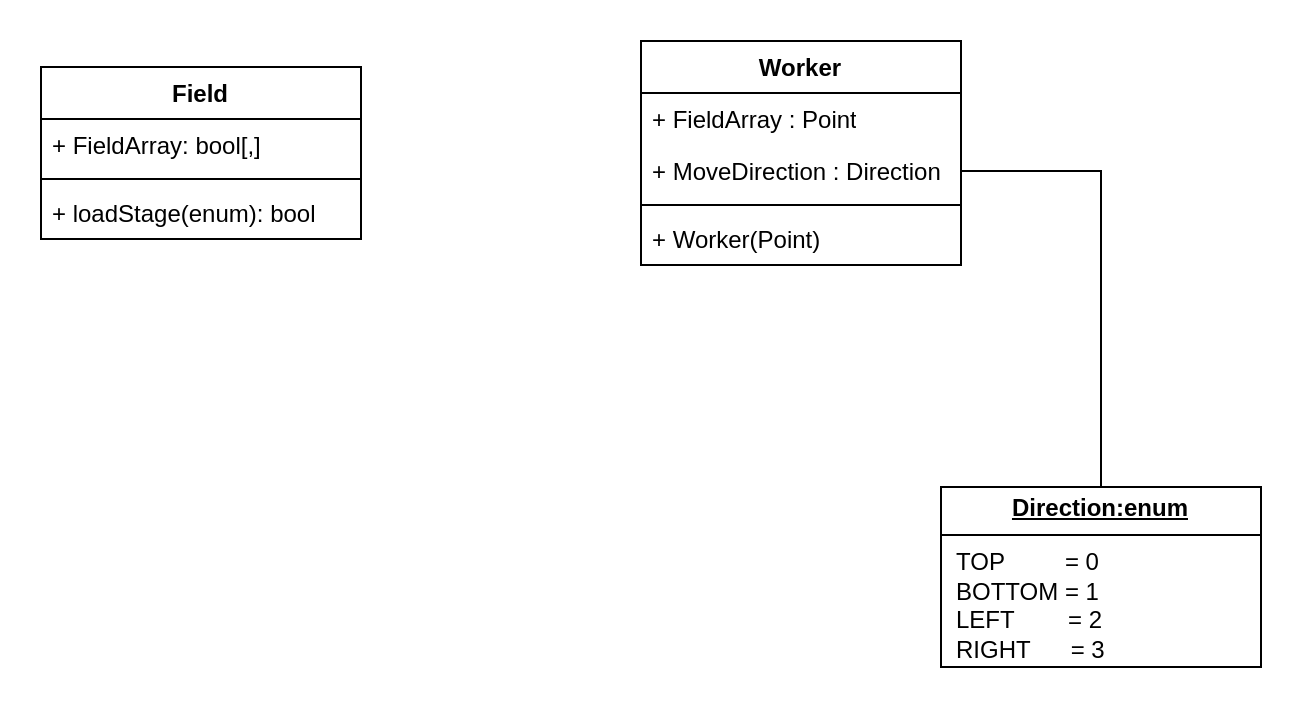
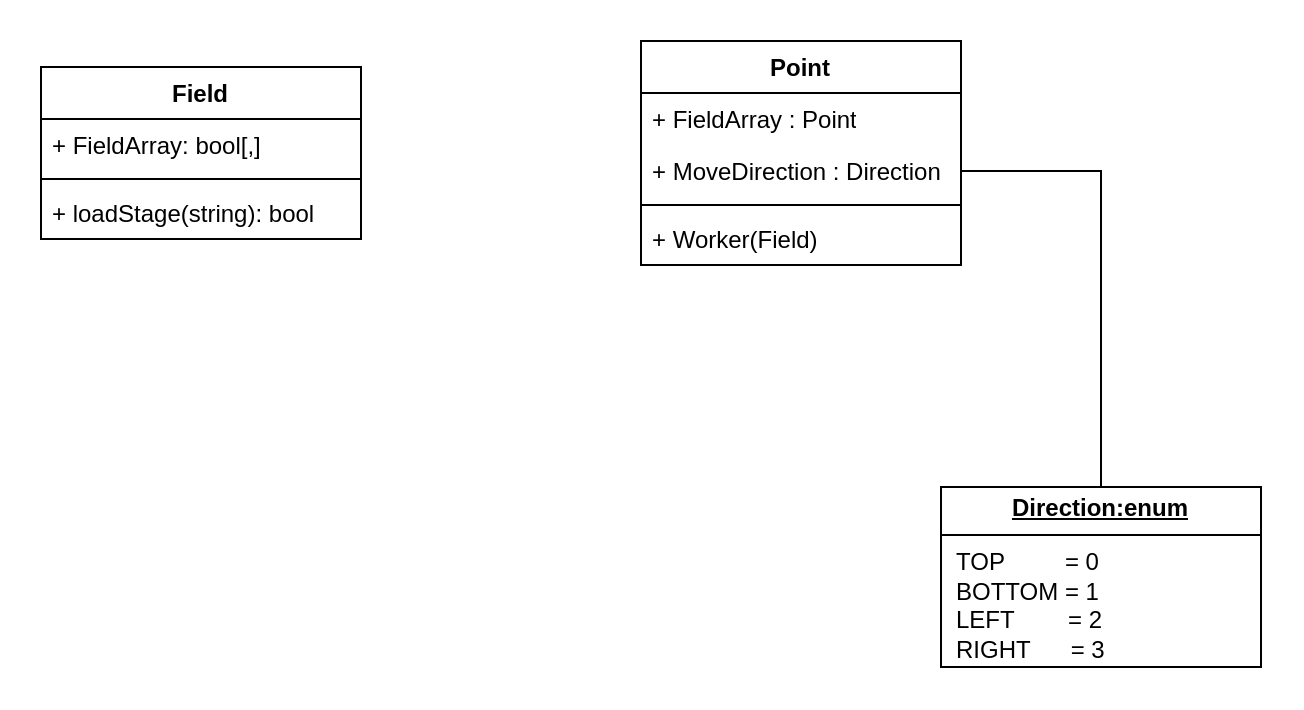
(801, 69) -> (801, 69)
(192, 215) -> (202, 215)
(748, 241) -> (744, 241)
